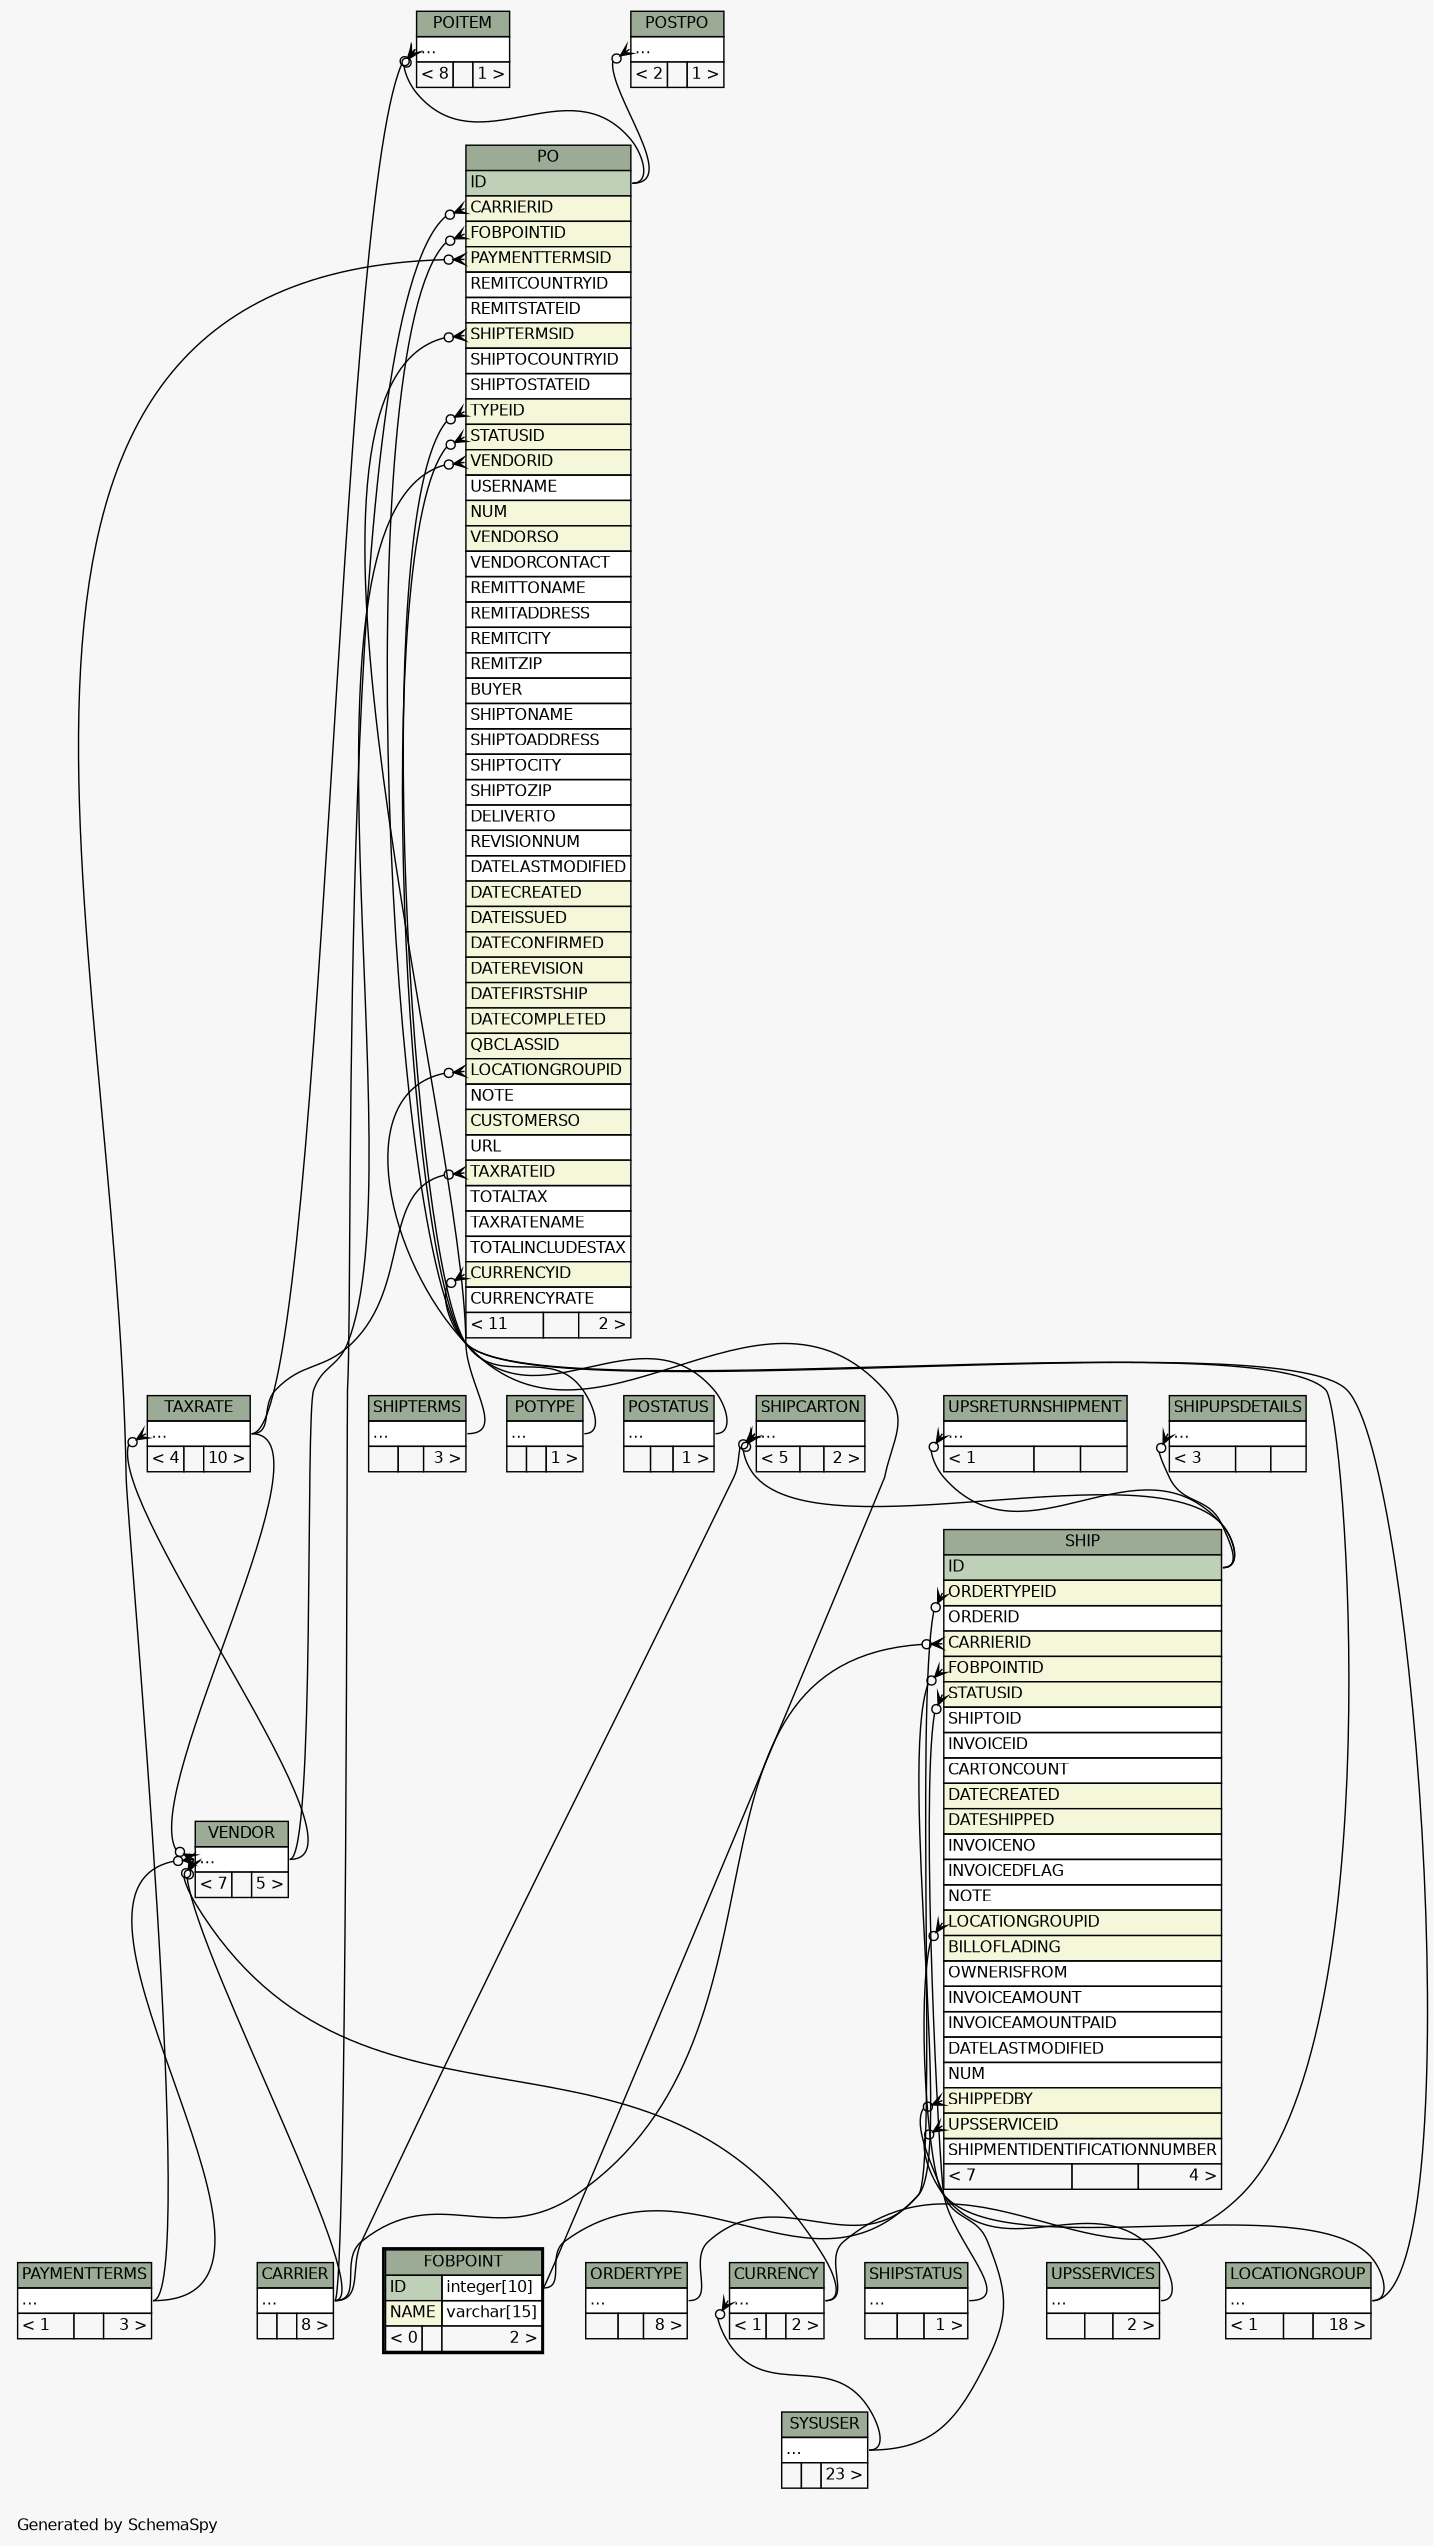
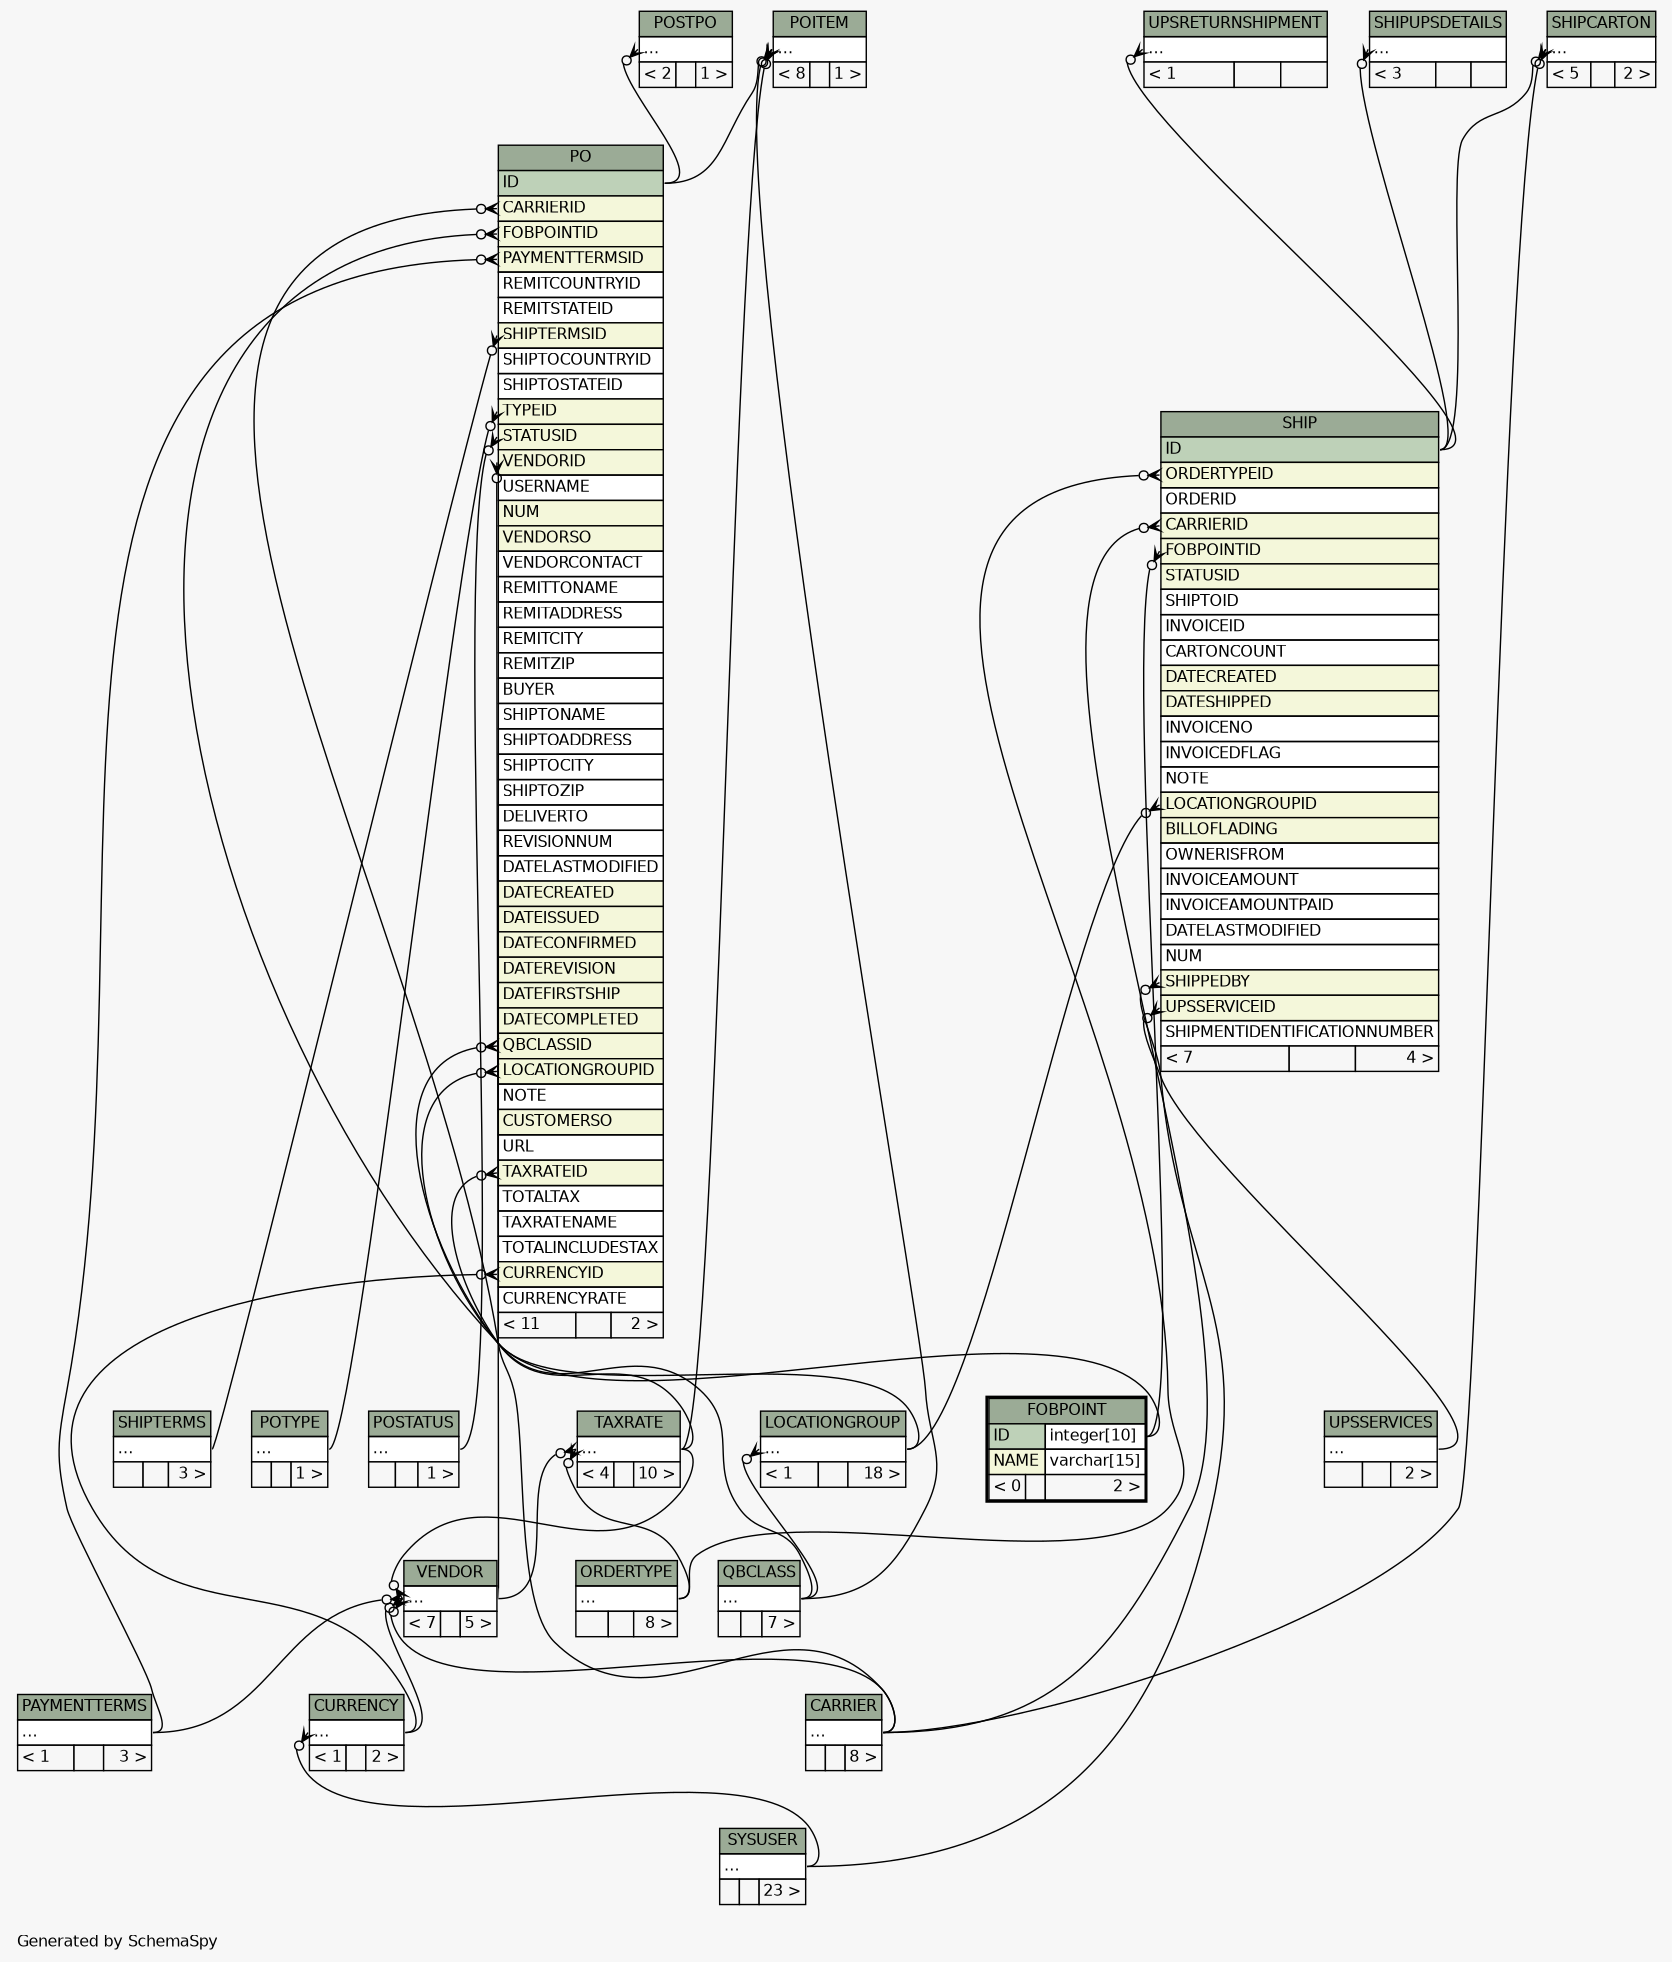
none -> (649, 1530)
none -> (759, 1599)
(916, 2301) -> none
